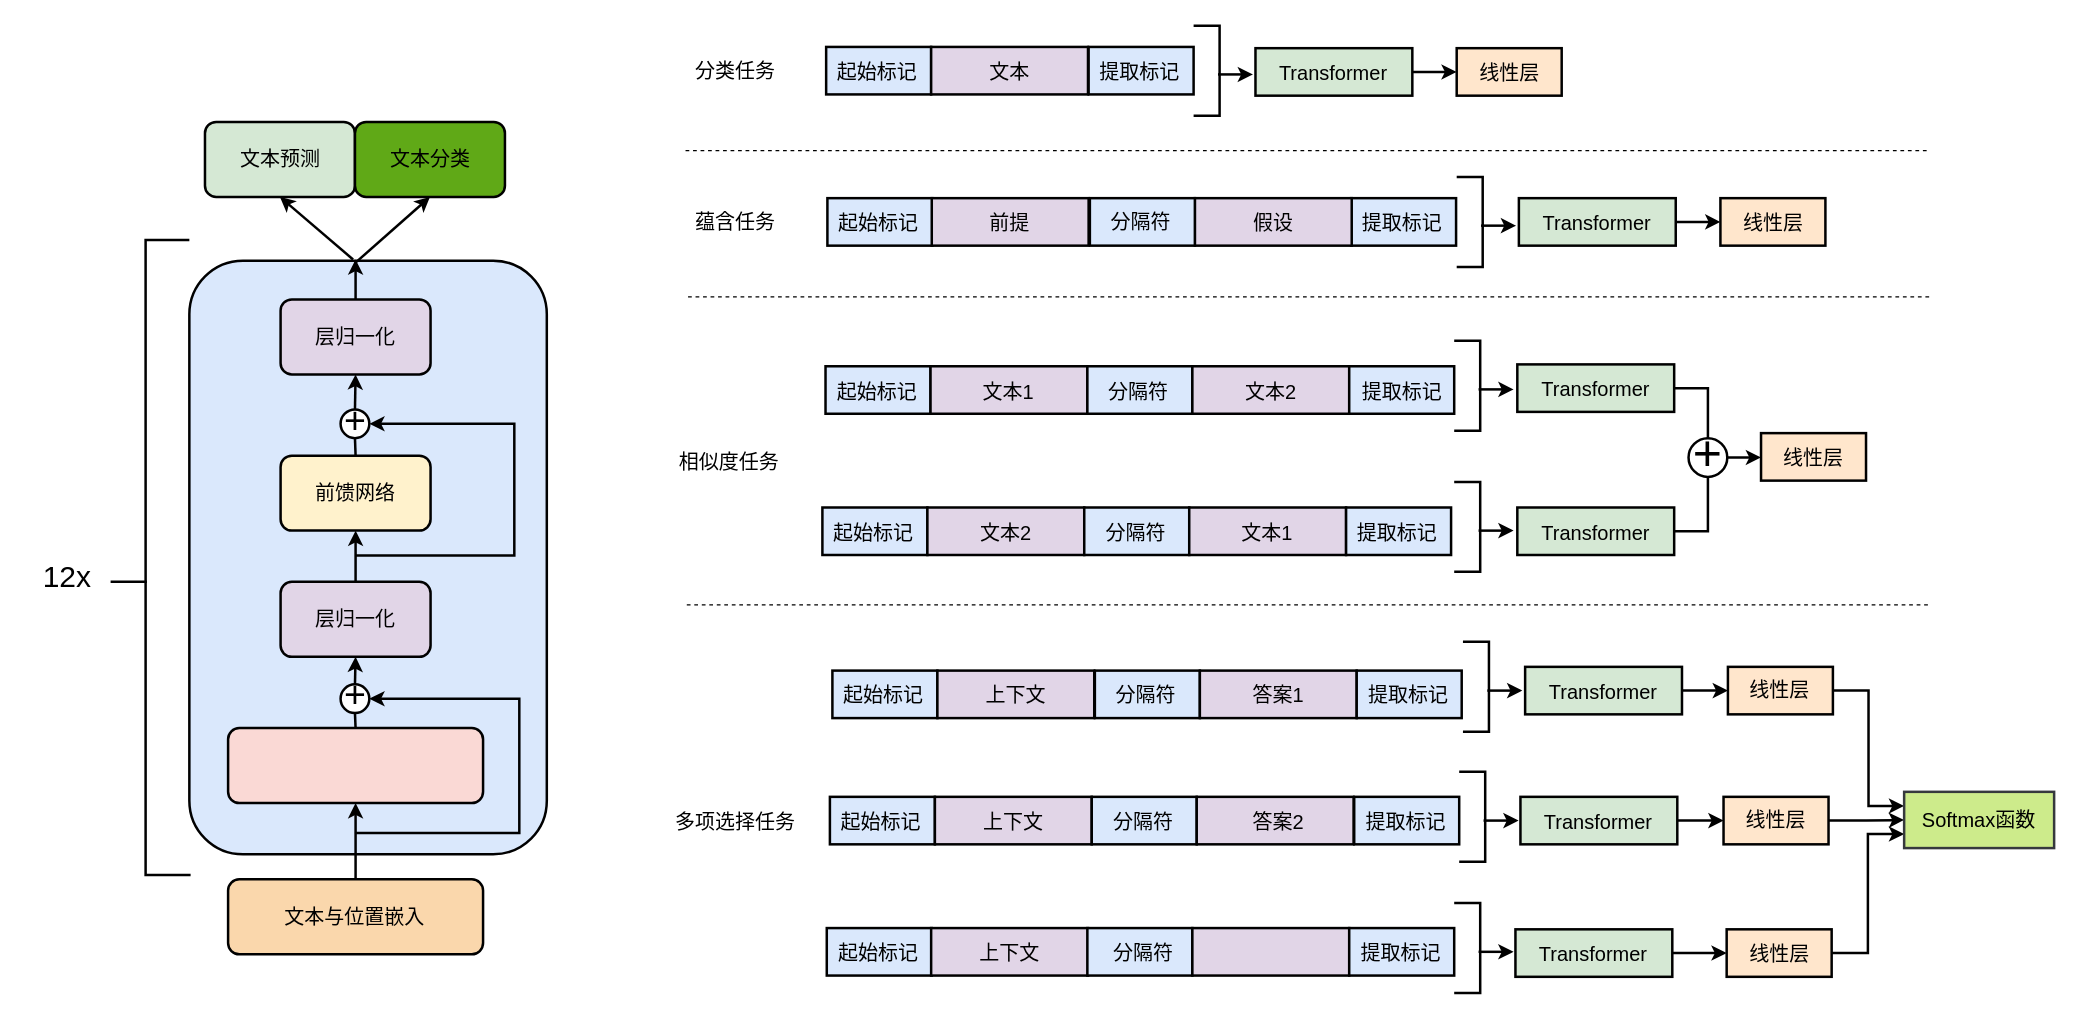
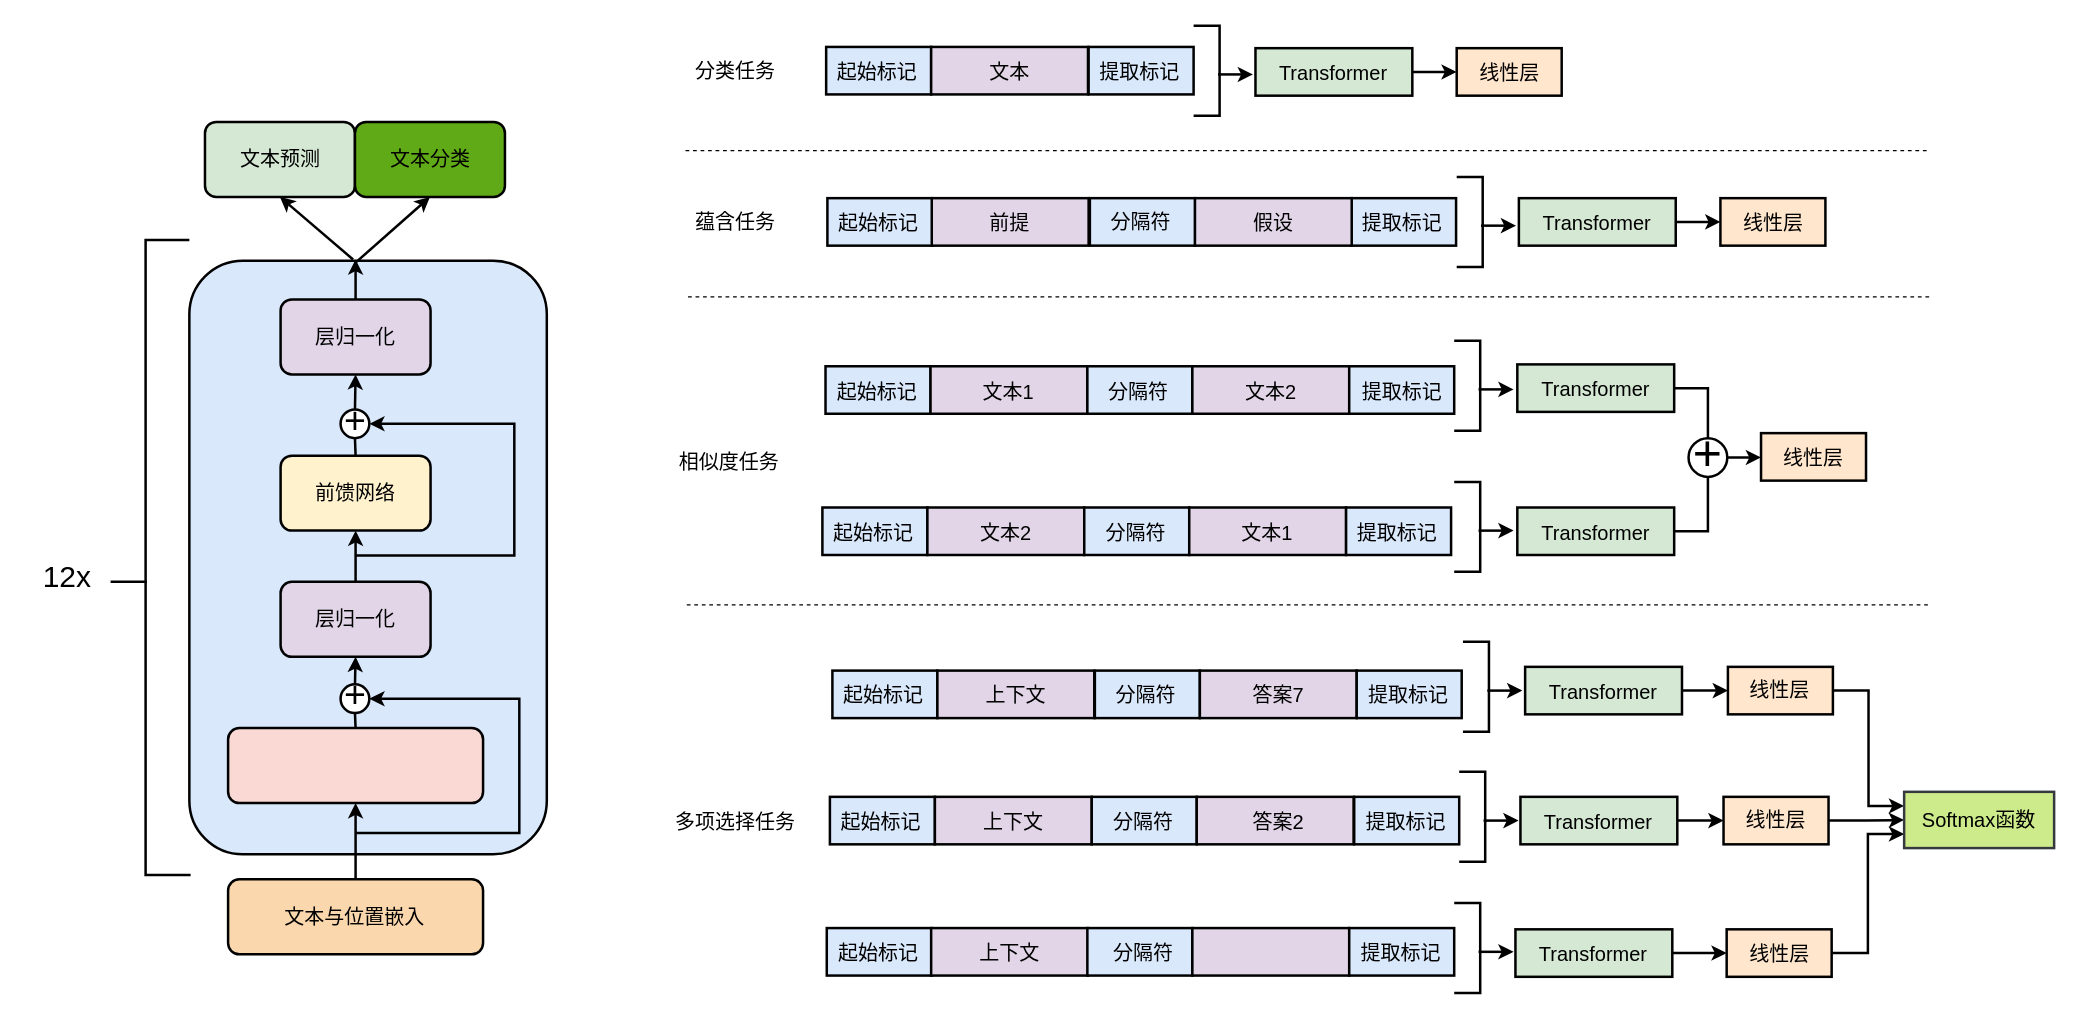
(1279, 696) -> (1279, 696)
